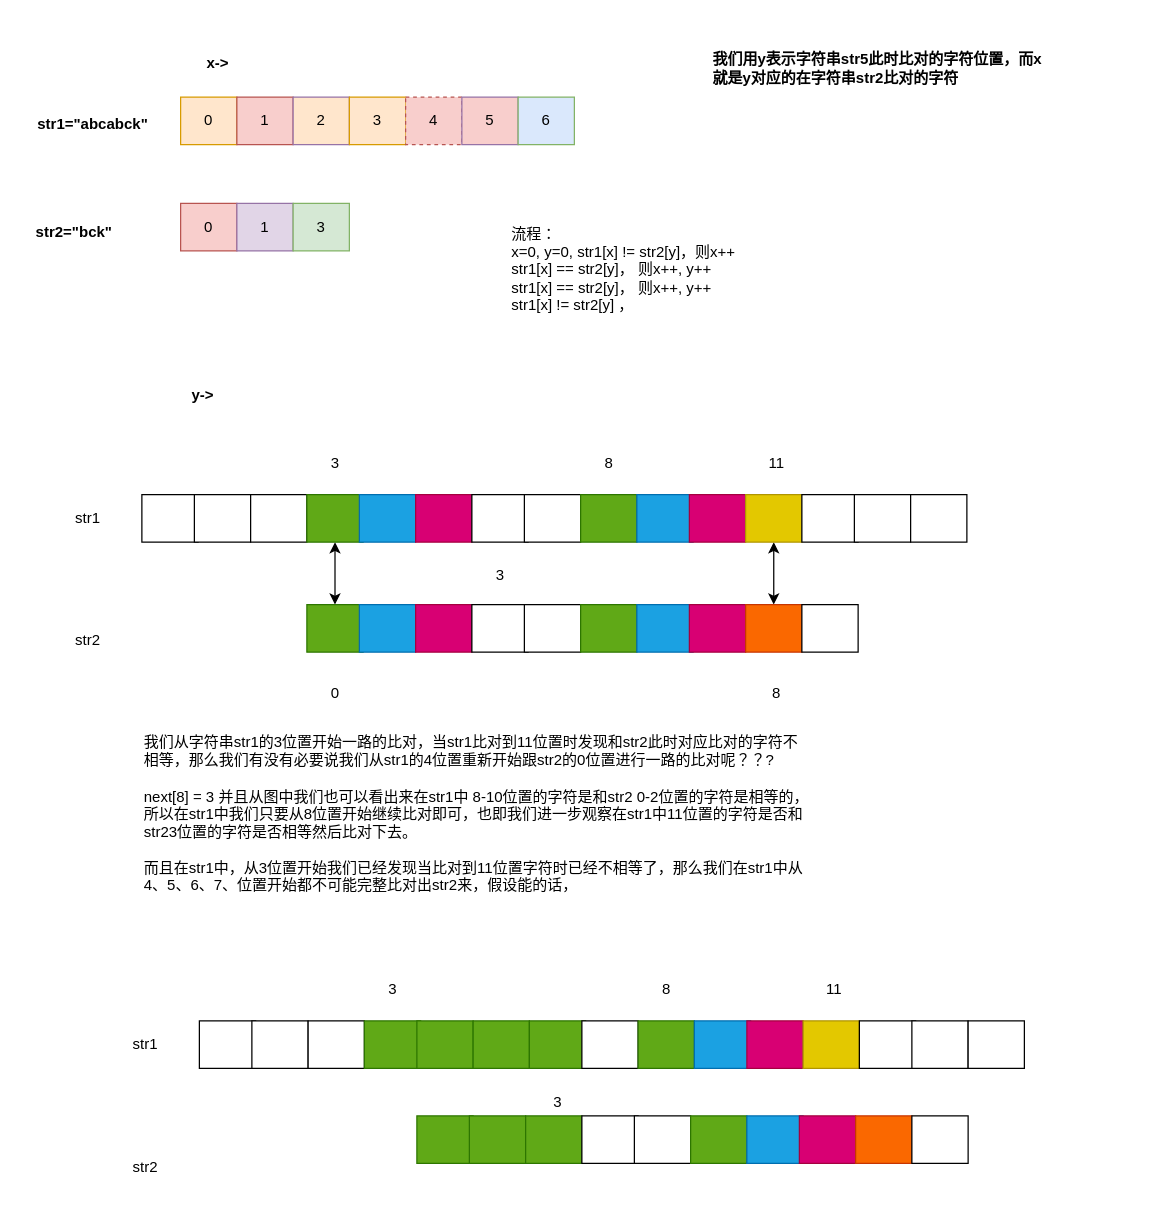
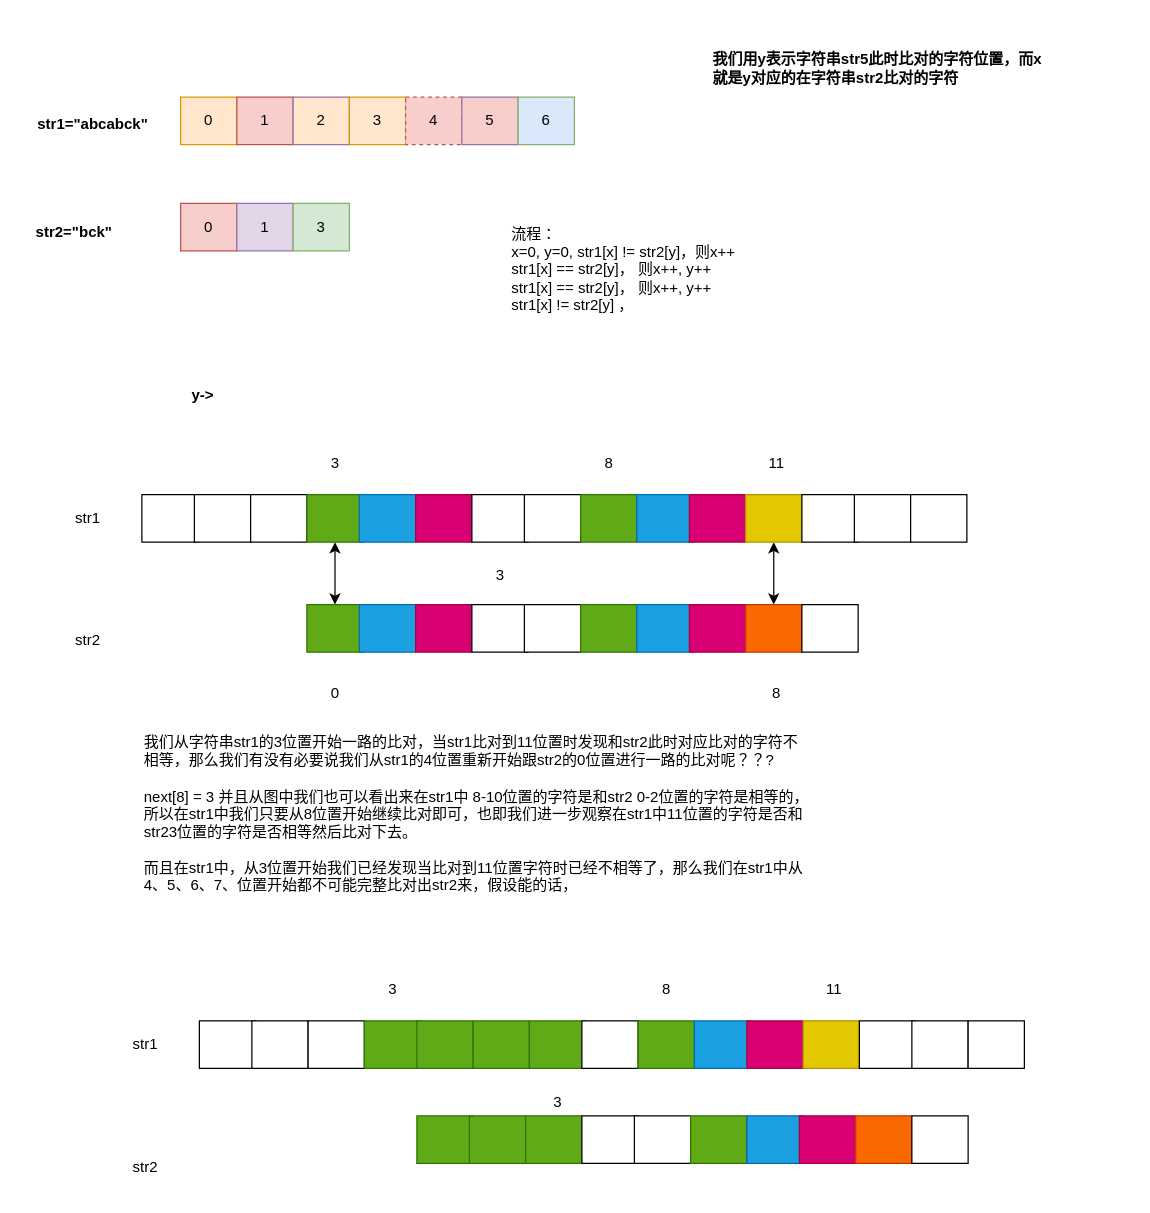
(218, 63) -> none
